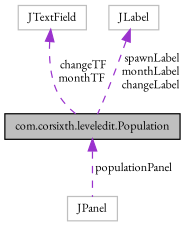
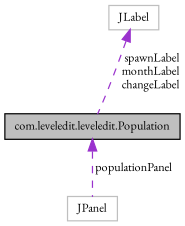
(52, 18) -> none
(92, 127) -> (92, 127)
